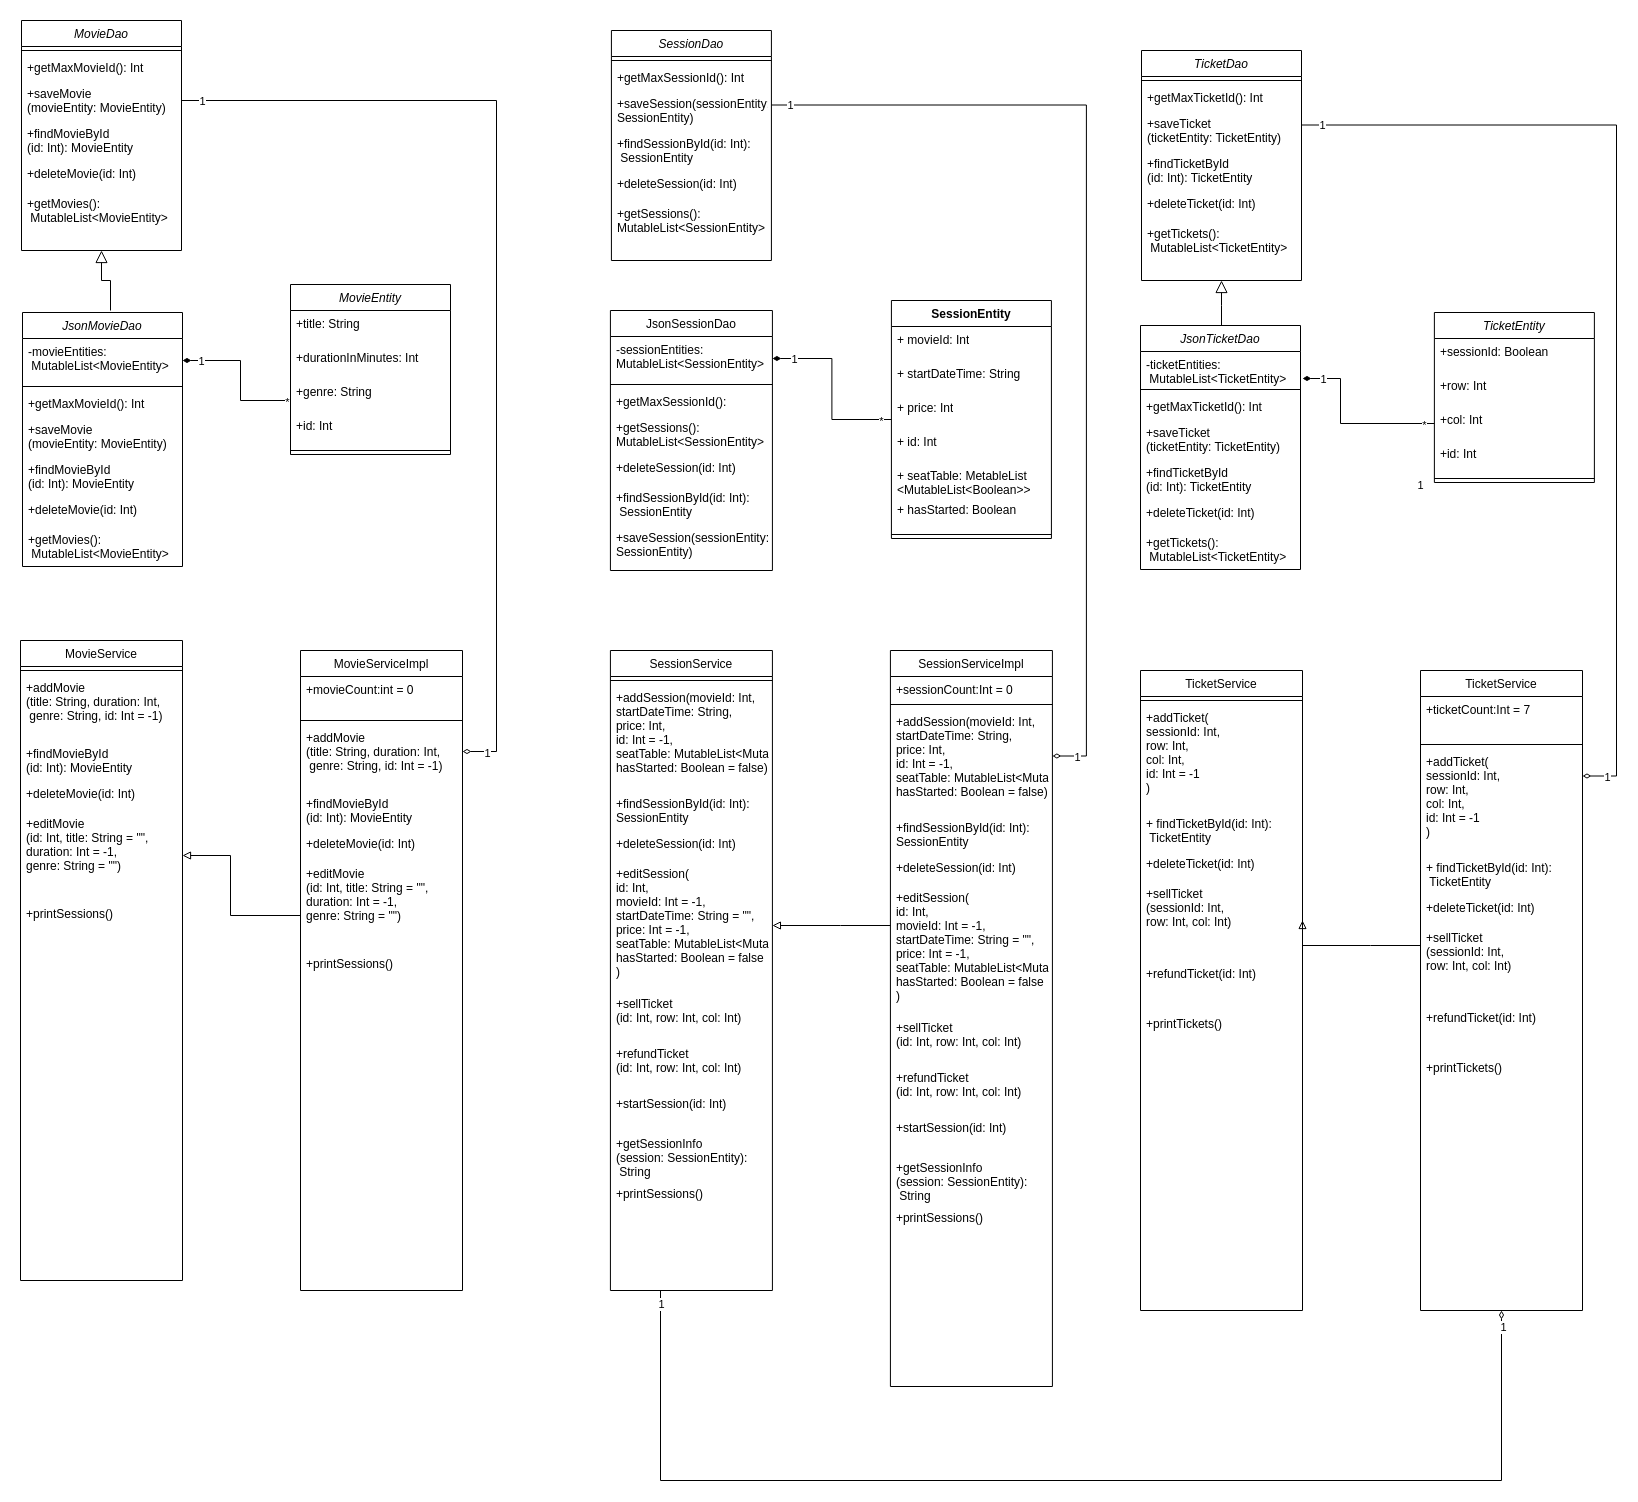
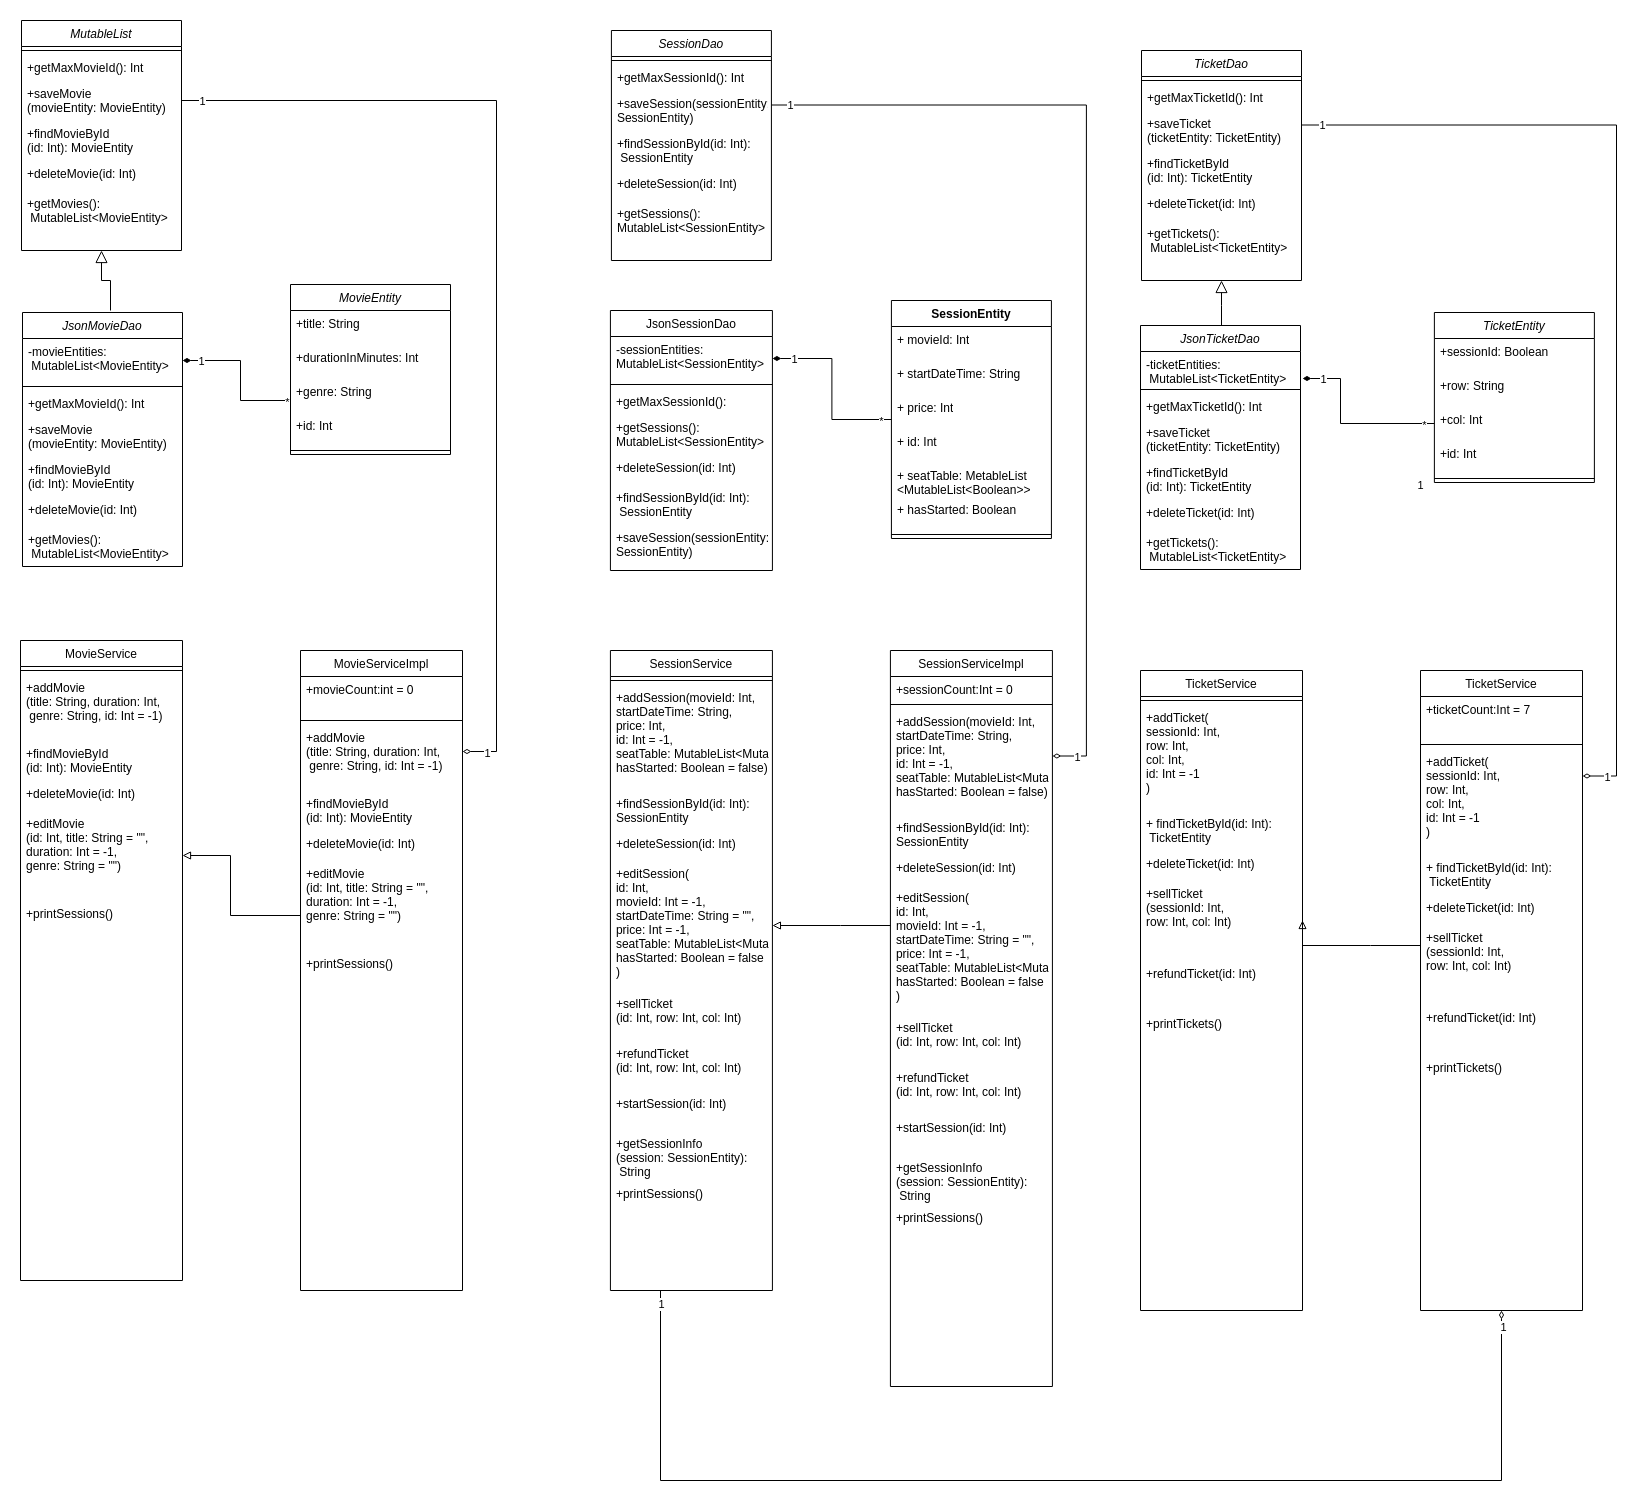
(101, 34) -> (101, 34)
(1467, 386) -> (1476, 386)
